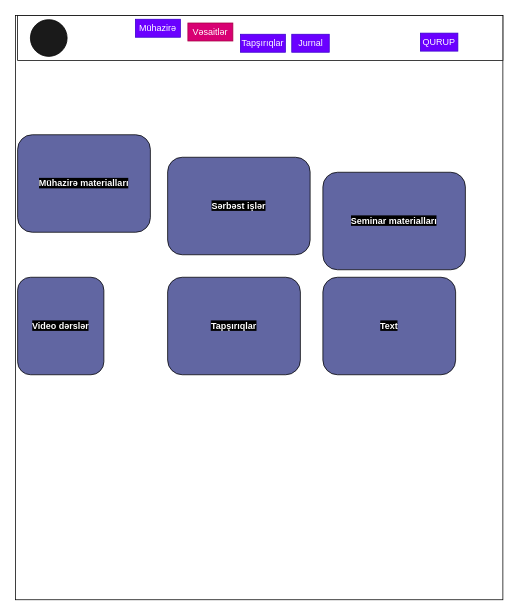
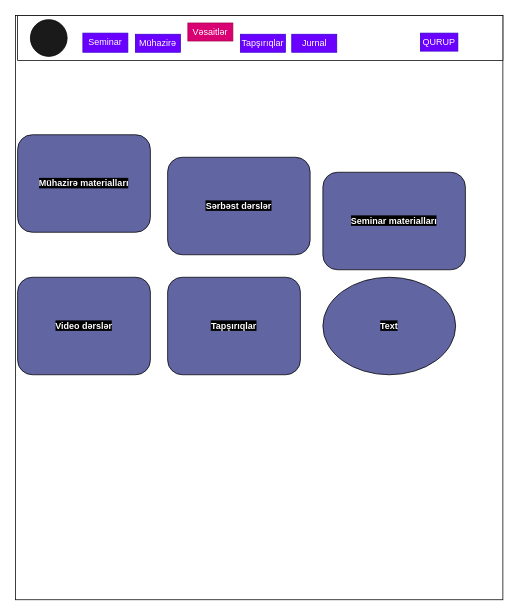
(158, 28) -> (158, 43)
none -> (105, 43)
(311, 43) -> (314, 43)
(239, 206) -> (239, 206)
(61, 326) -> (84, 326)
(389, 326) -> (389, 326)
